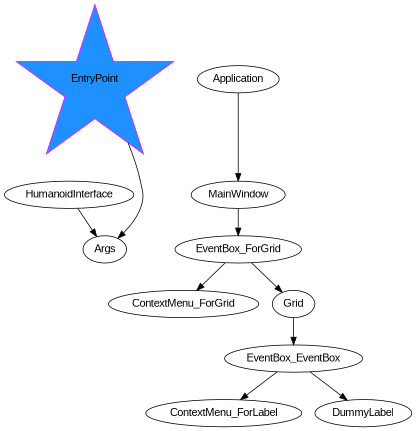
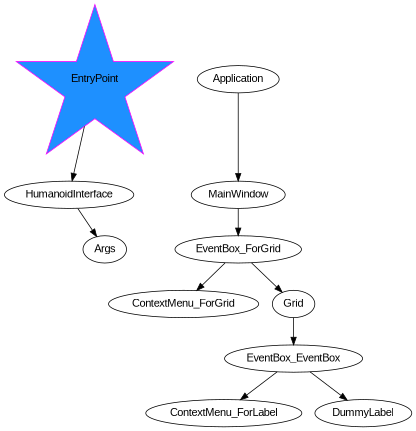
(142, 190) -> (79, 150)
